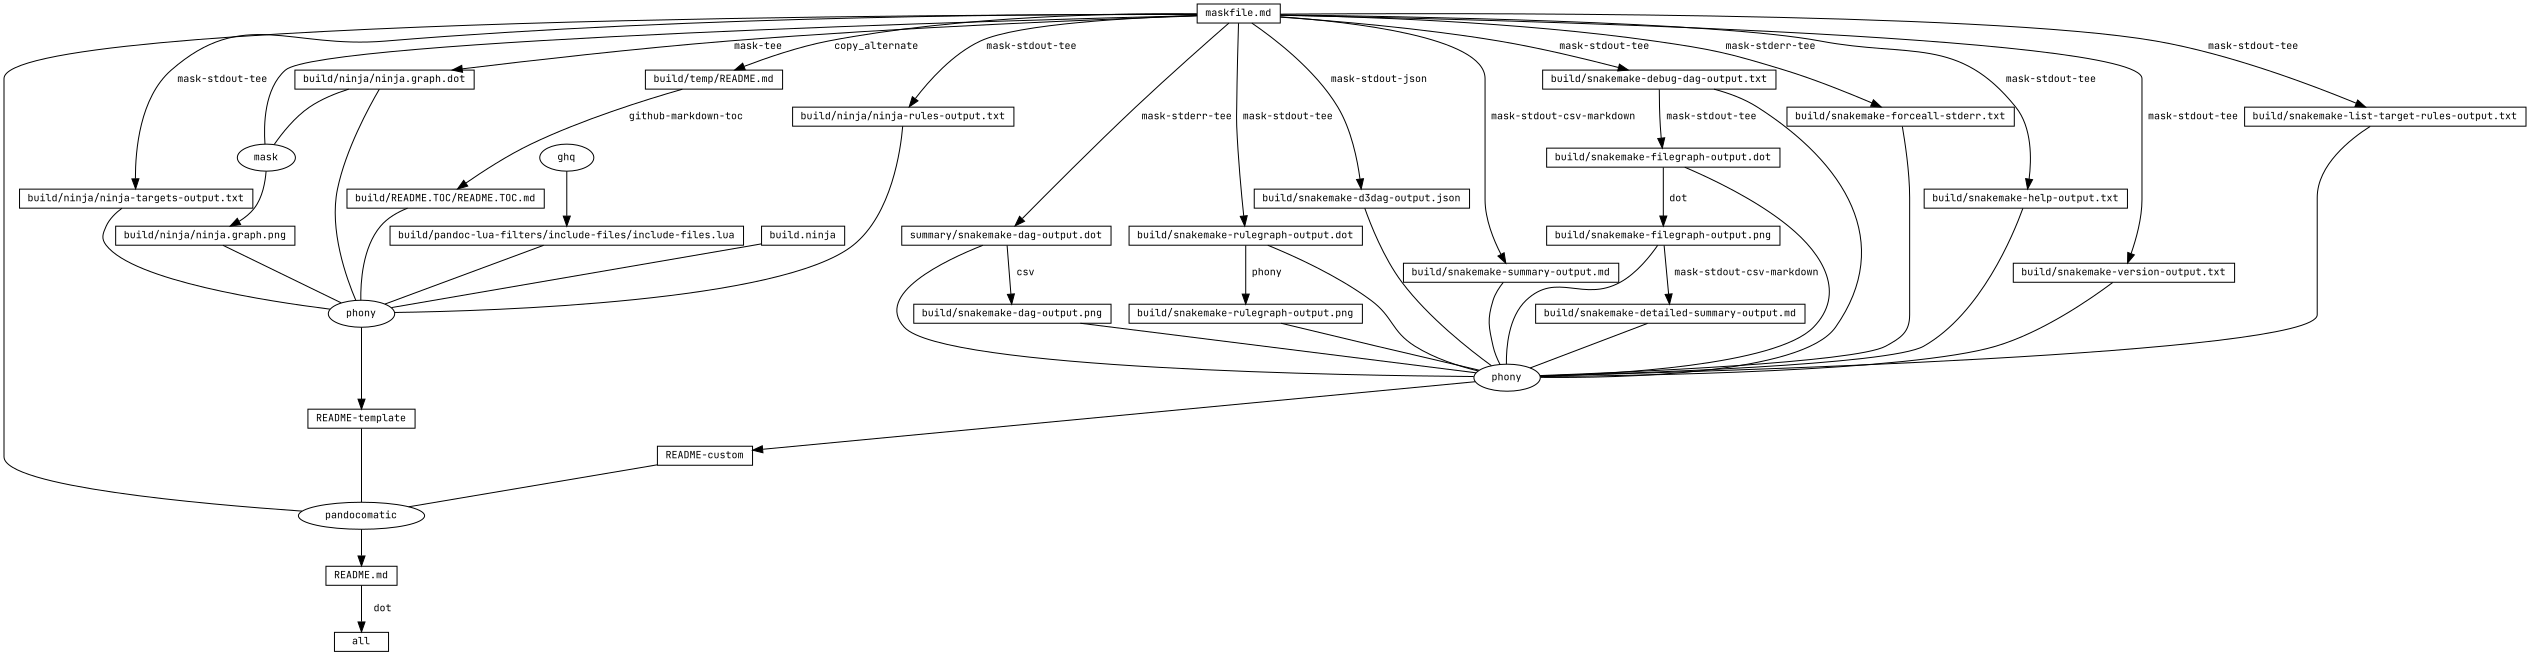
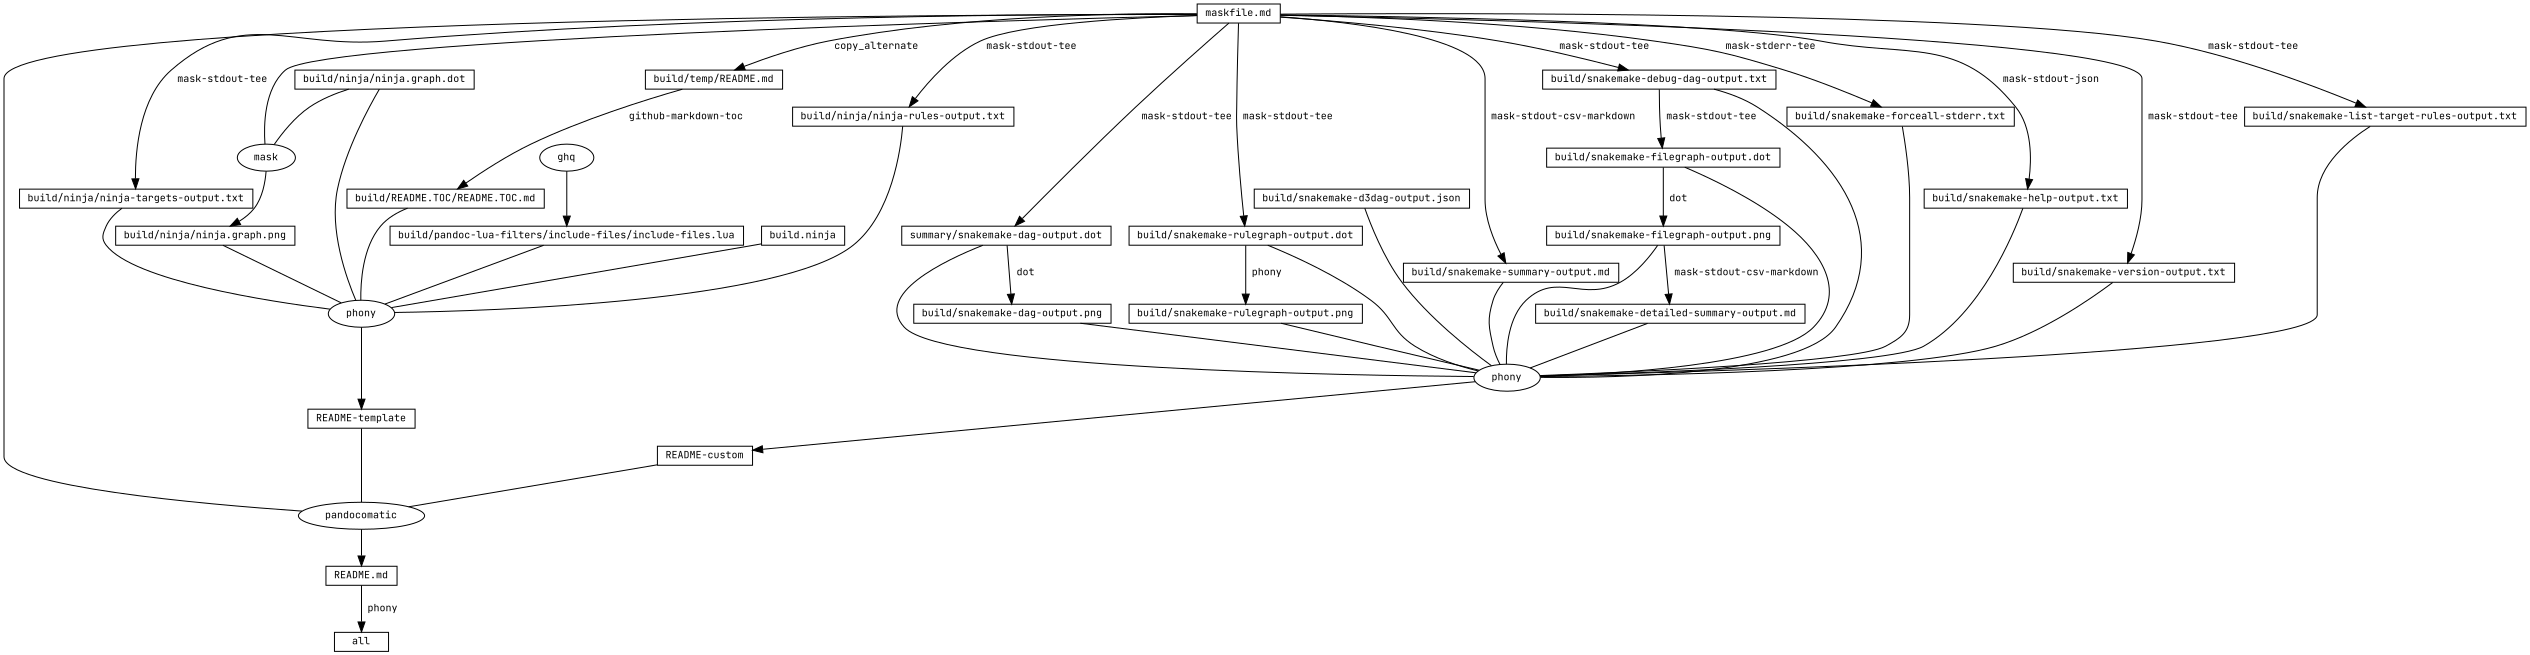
(829, 34) -> none
(2048, 80) -> (2048, 80)
(1325, 89) -> none
(1184, 117) -> (1184, 117)
(1023, 273) -> (1023, 273)
(380, 609) -> (380, 609)
